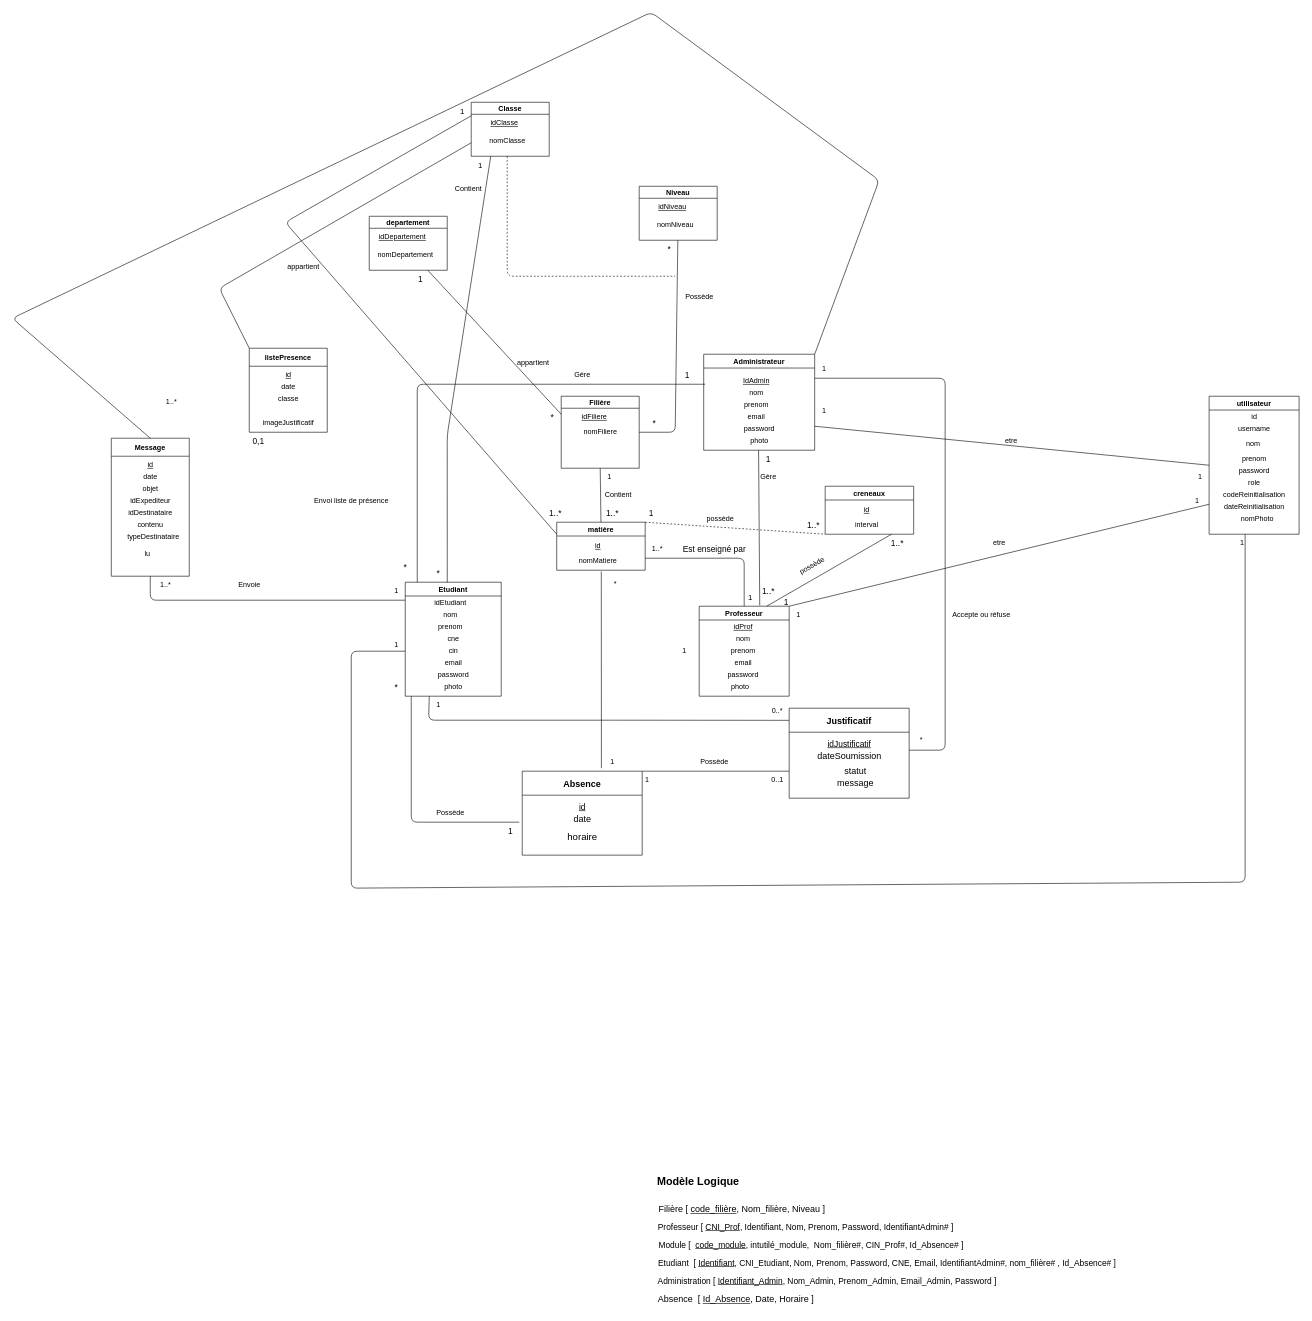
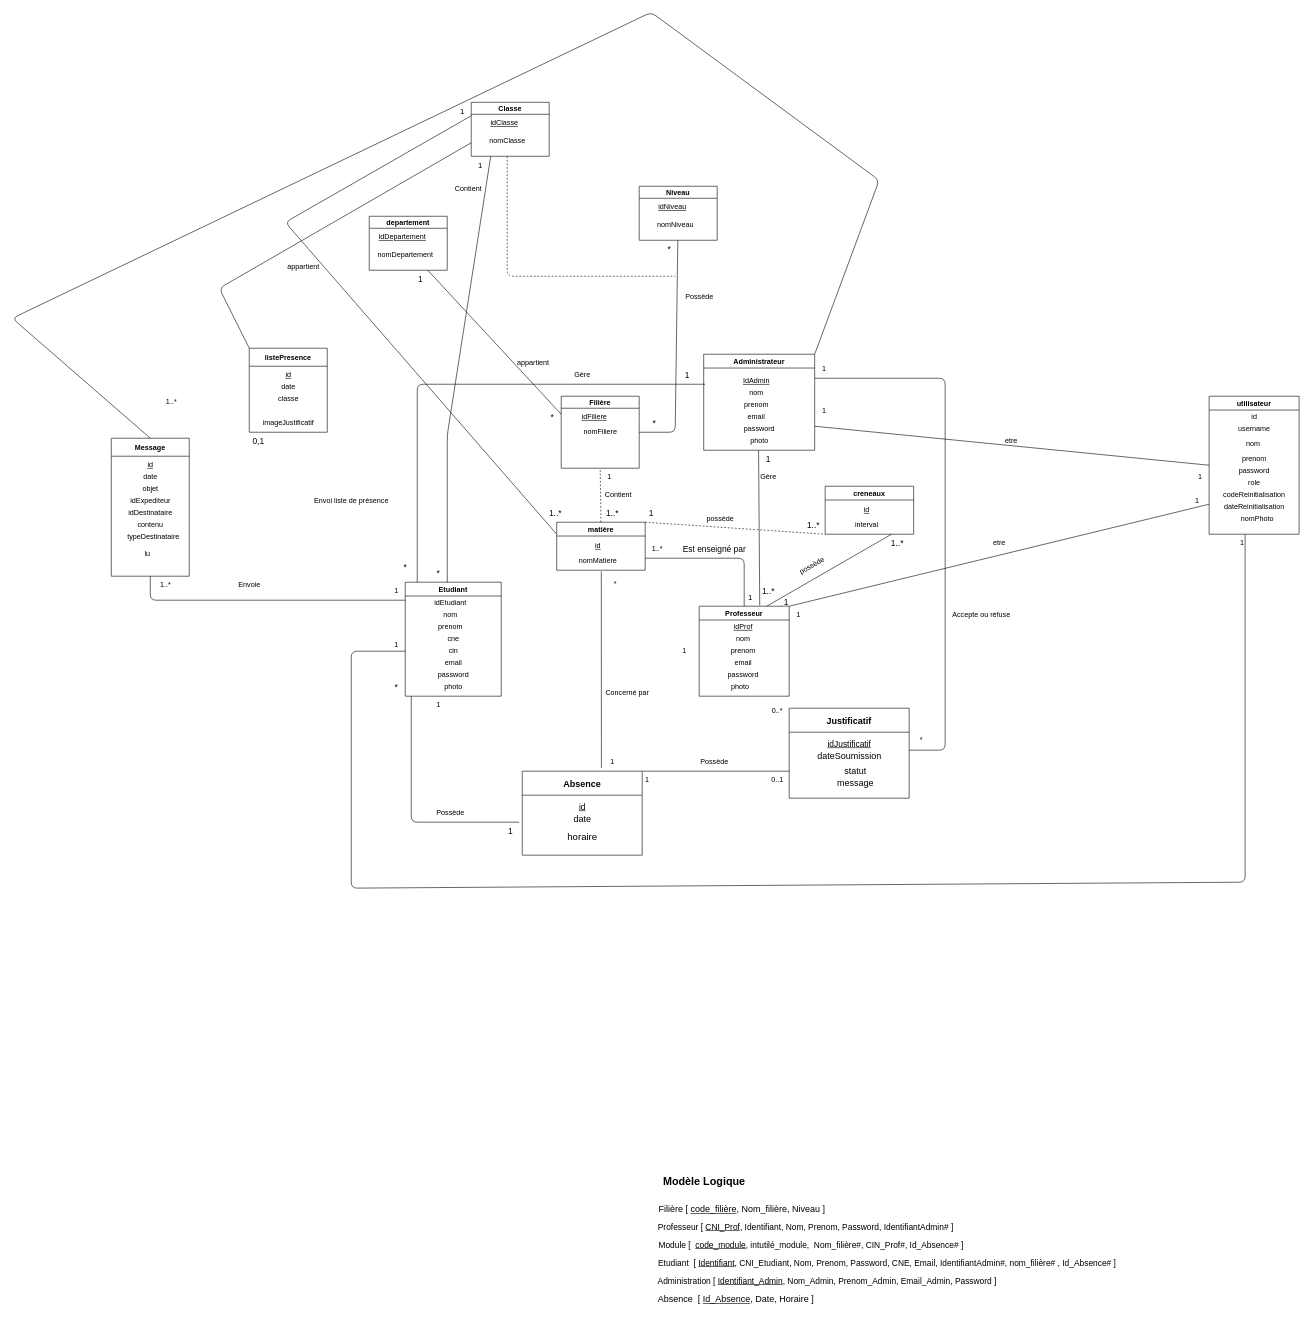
(601, 496) -> (601, 496)
none -> (627, 693)
(598, 720) -> none
(698, 1182) -> (704, 1182)
